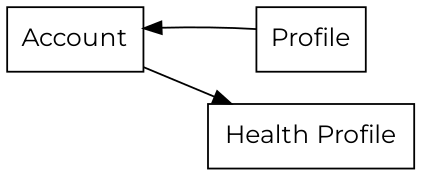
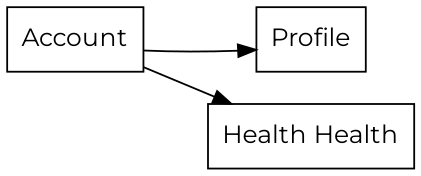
(209, 27) -> (191, 52)
(311, 136) -> (311, 136)
